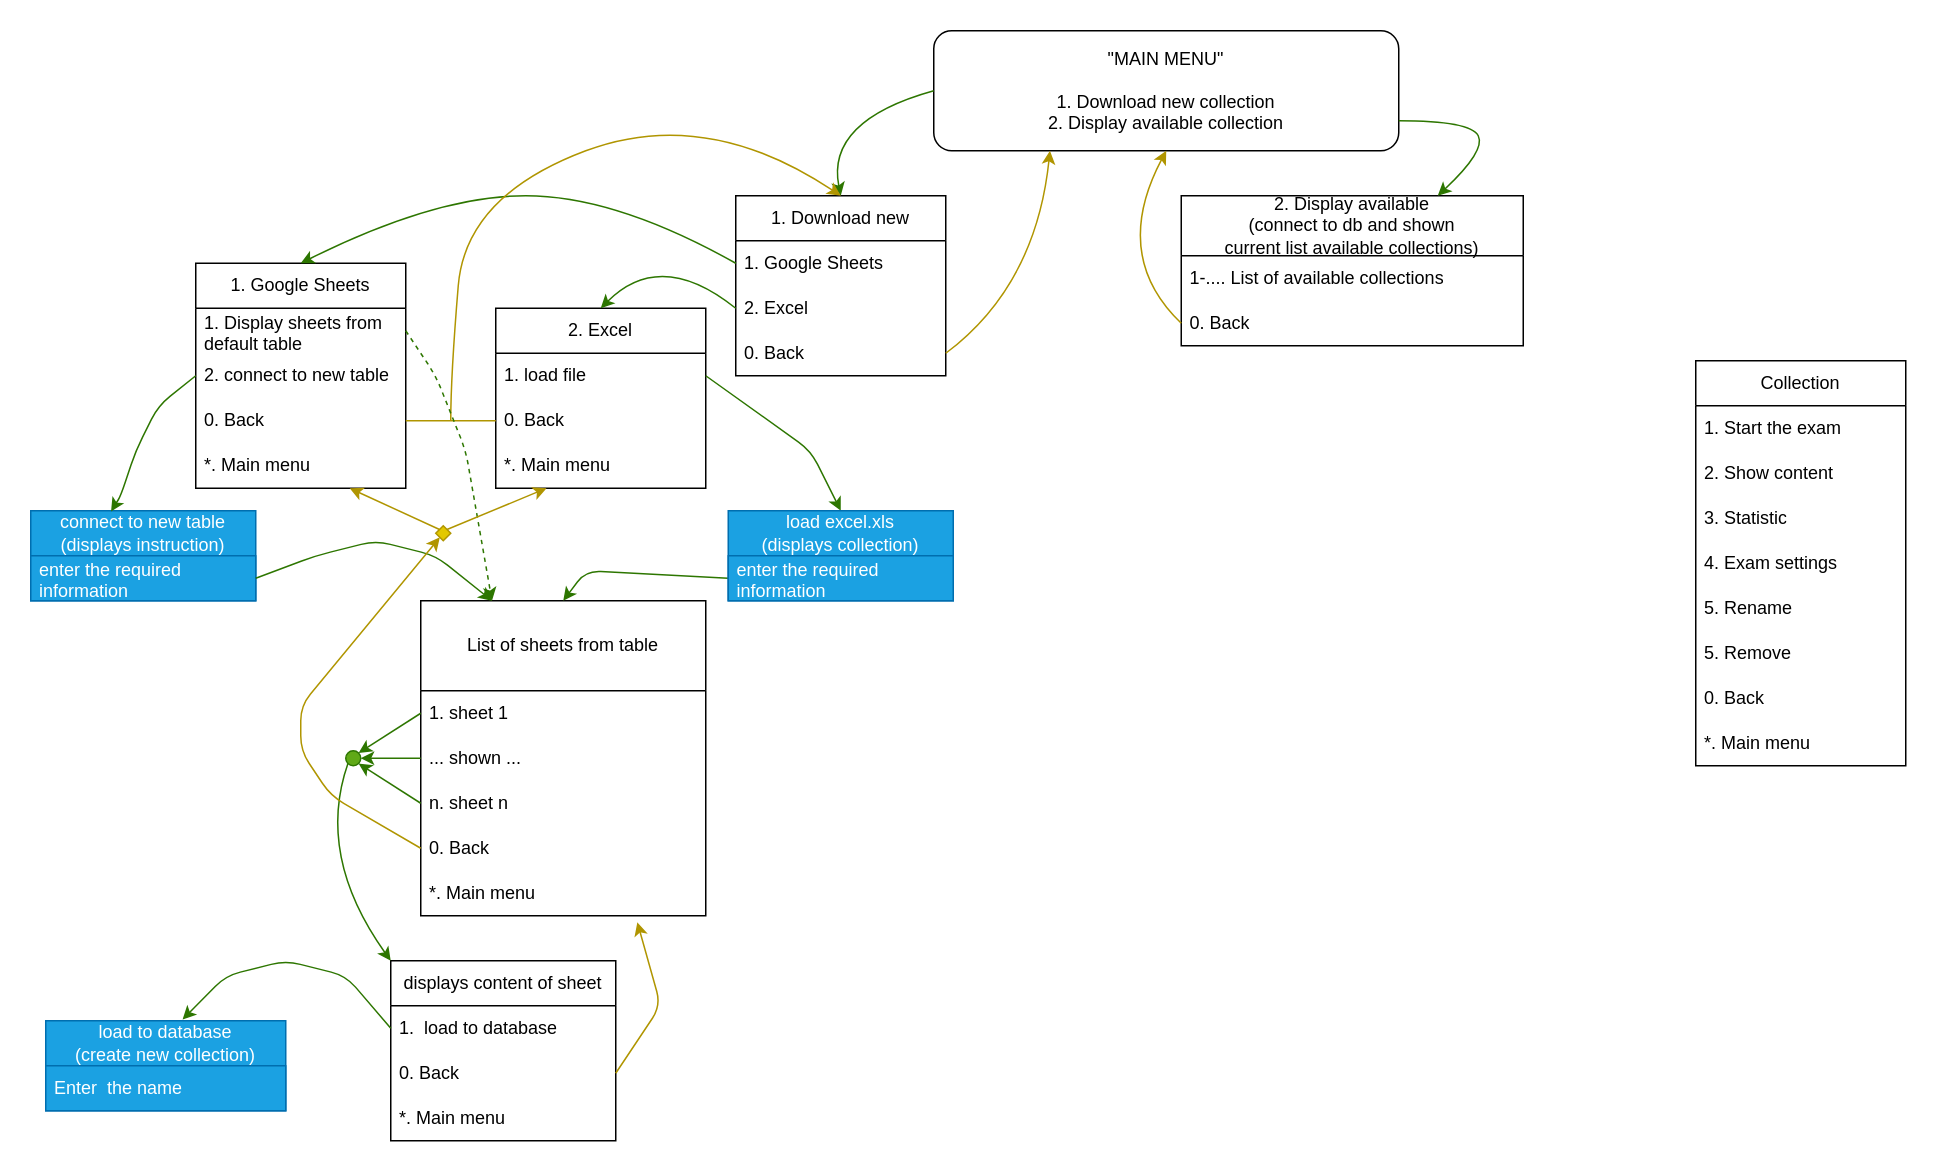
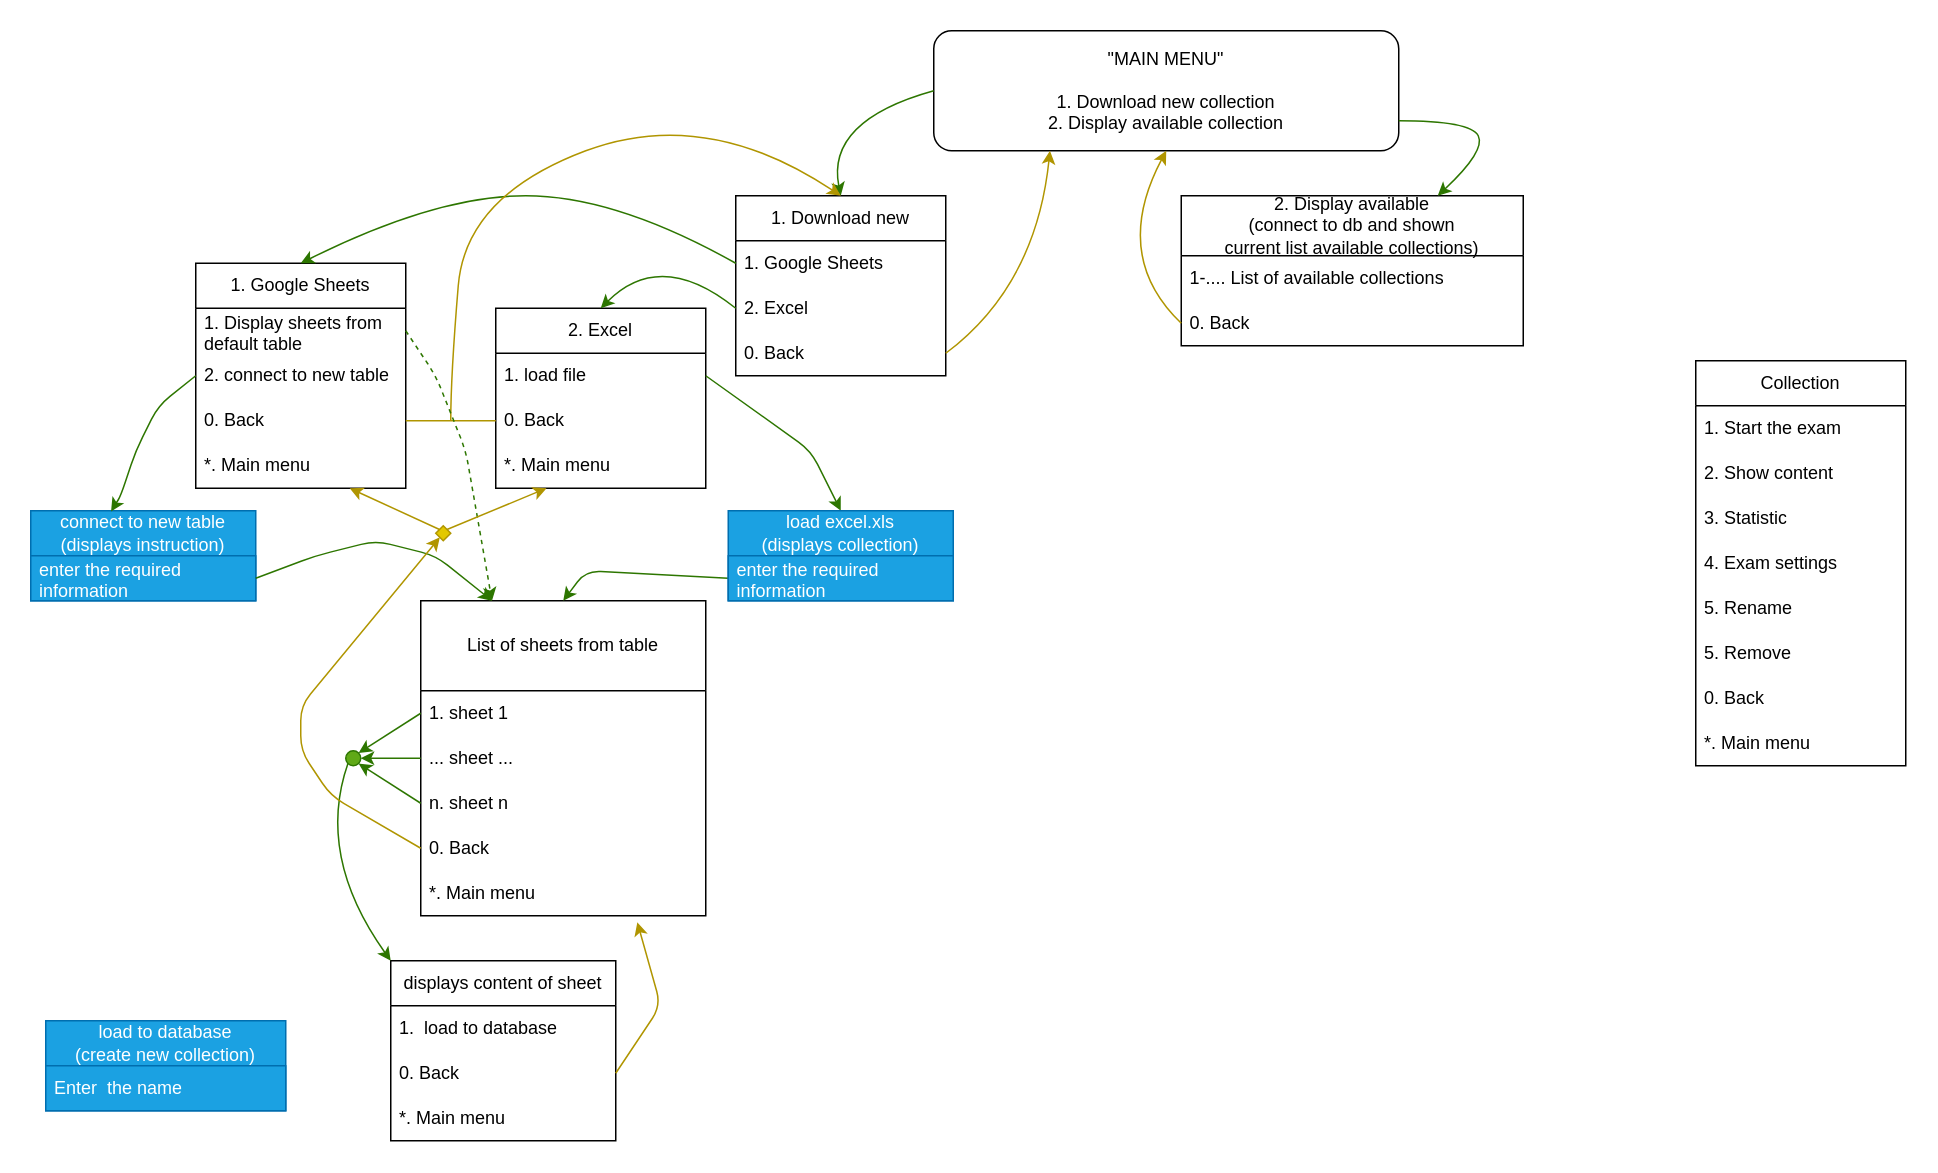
(477, 758) -> (477, 758)
(296, 963) -> none
